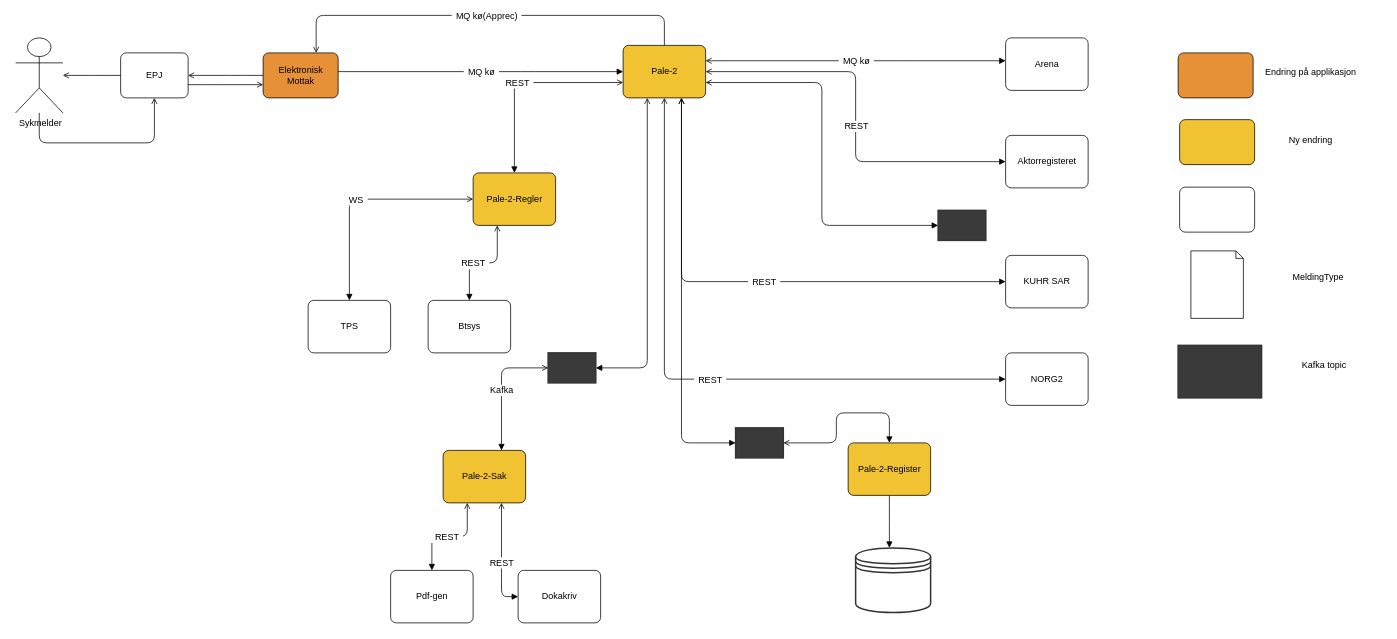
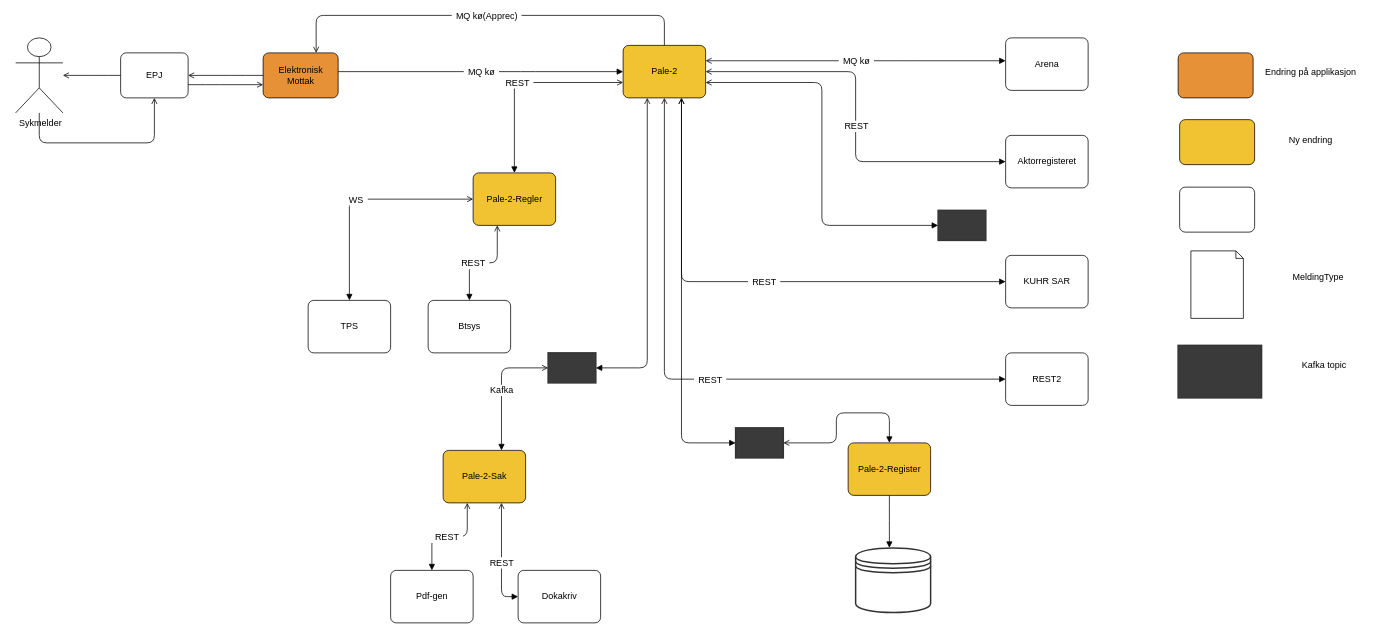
(1047, 379) -> (1047, 379)
